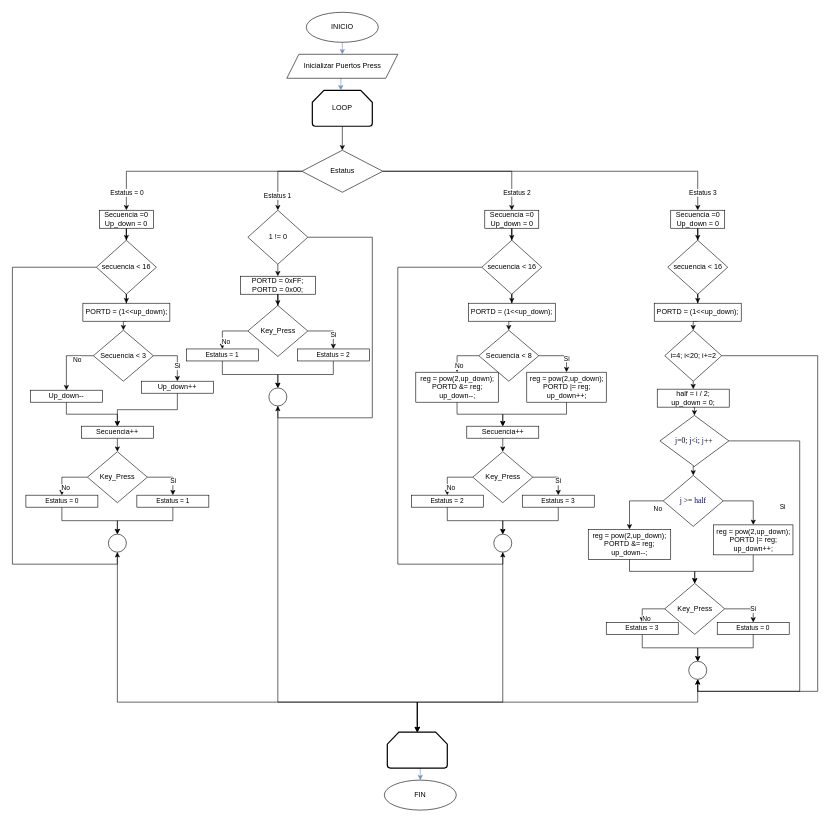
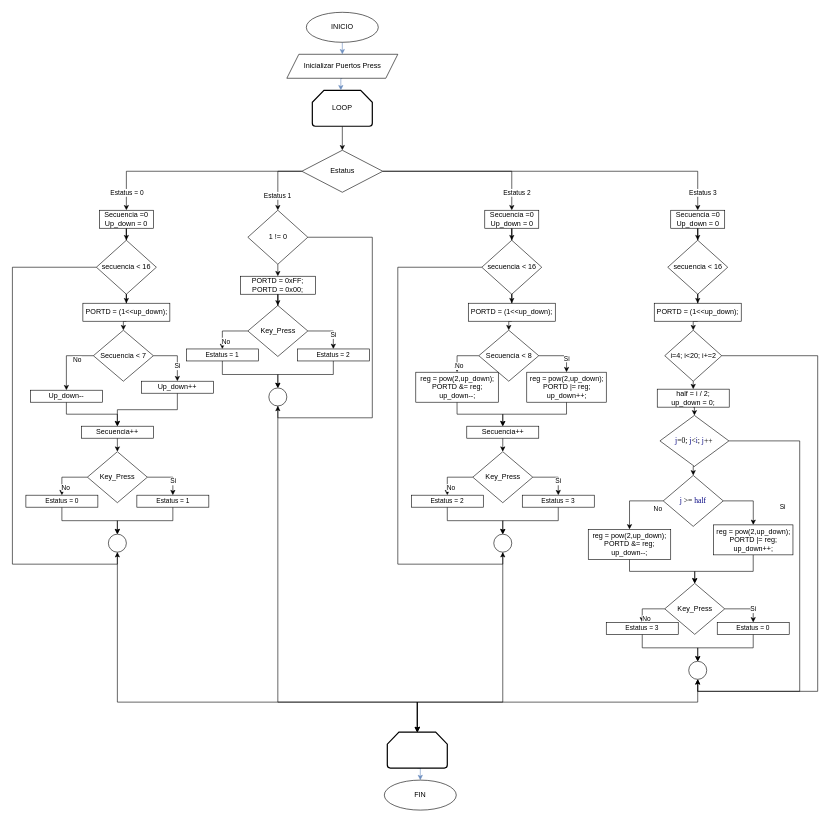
(123, 356) -> (123, 356)
